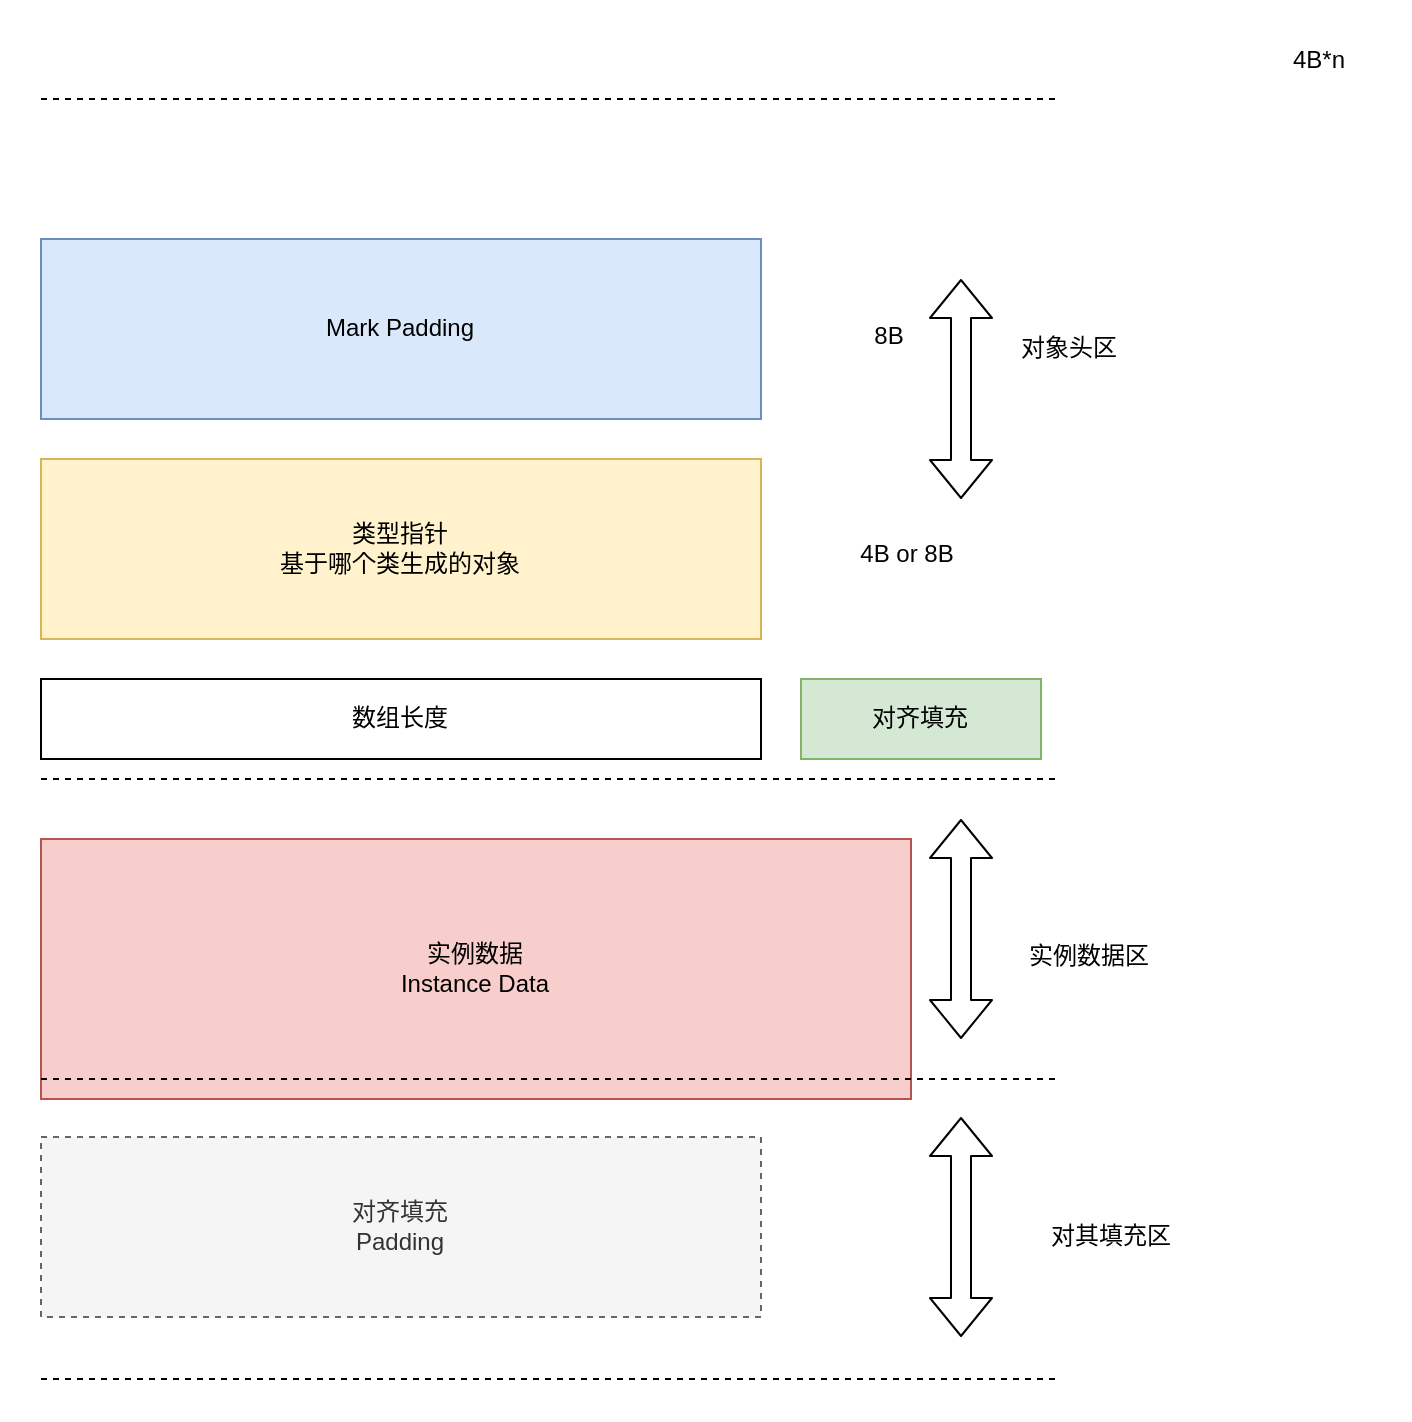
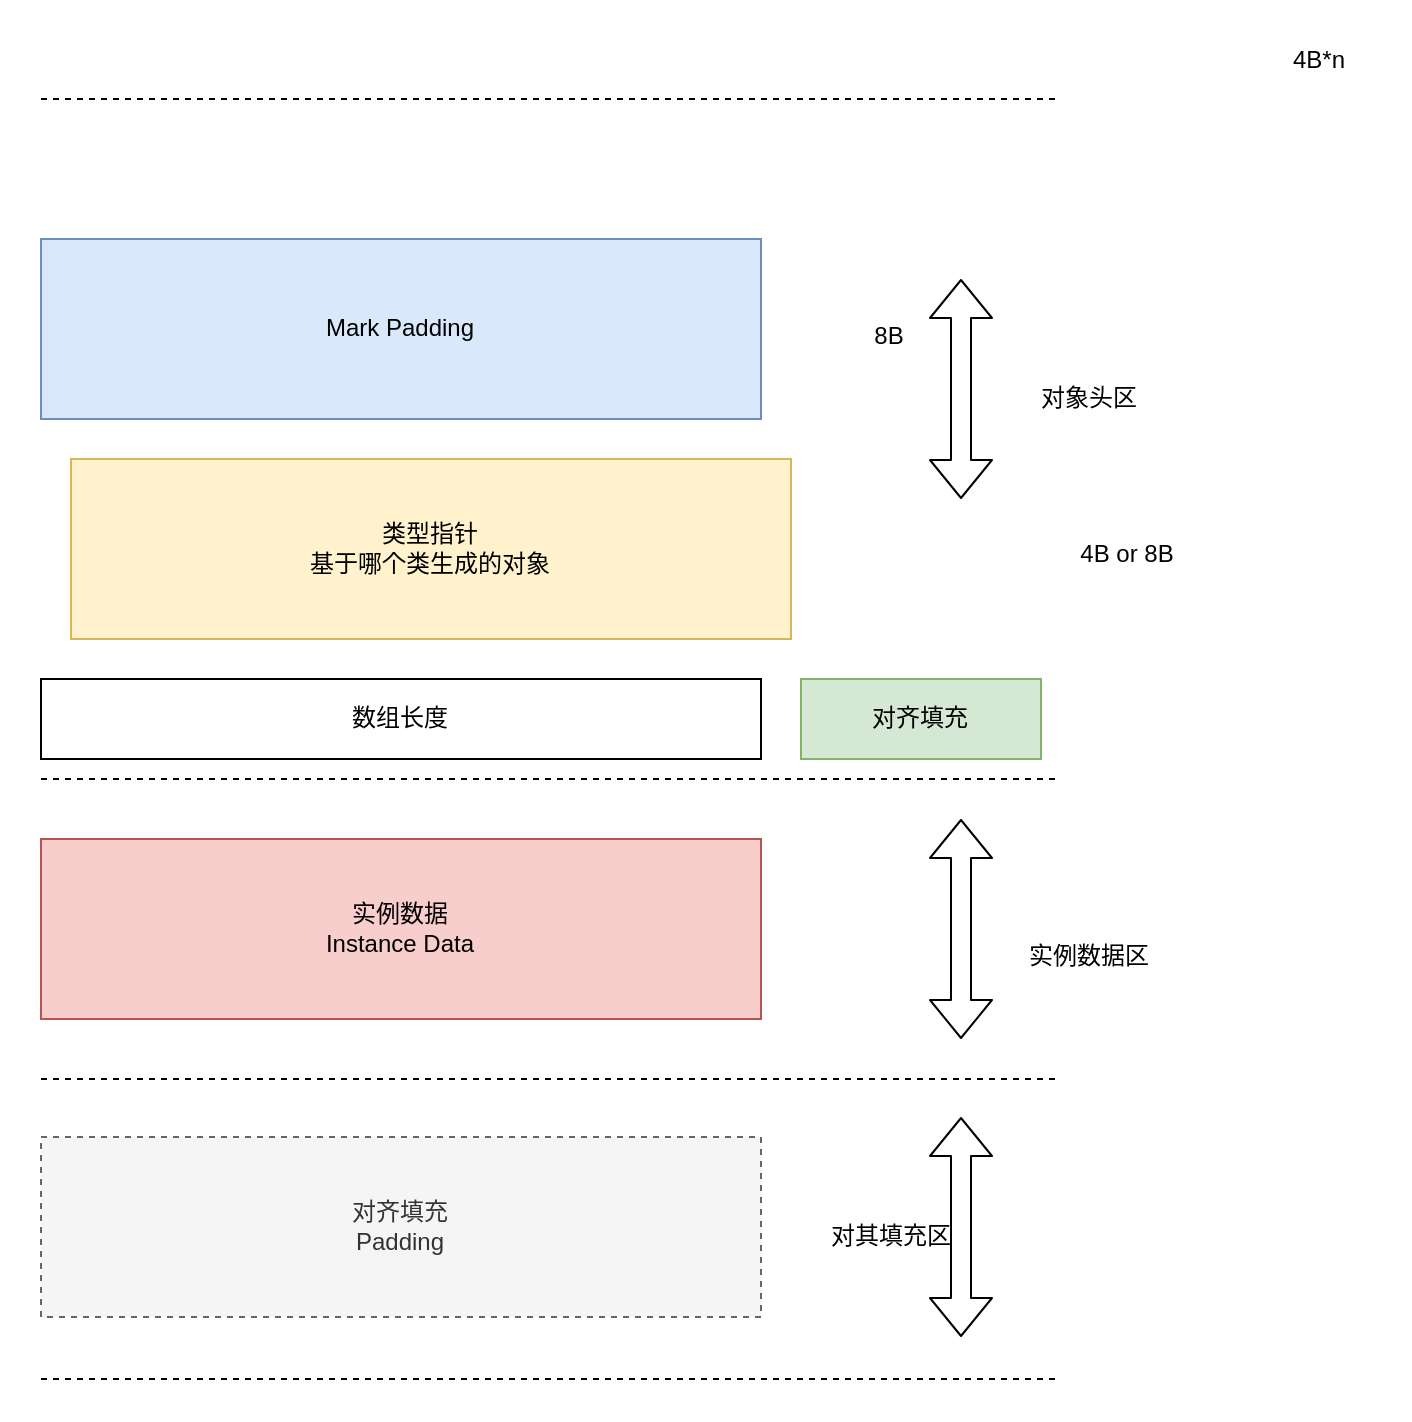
(1069, 349) -> (1089, 399)
(401, 549) -> (431, 549)
(907, 555) -> (1127, 555)
(476, 969) -> (401, 929)
(1111, 1237) -> (891, 1237)
